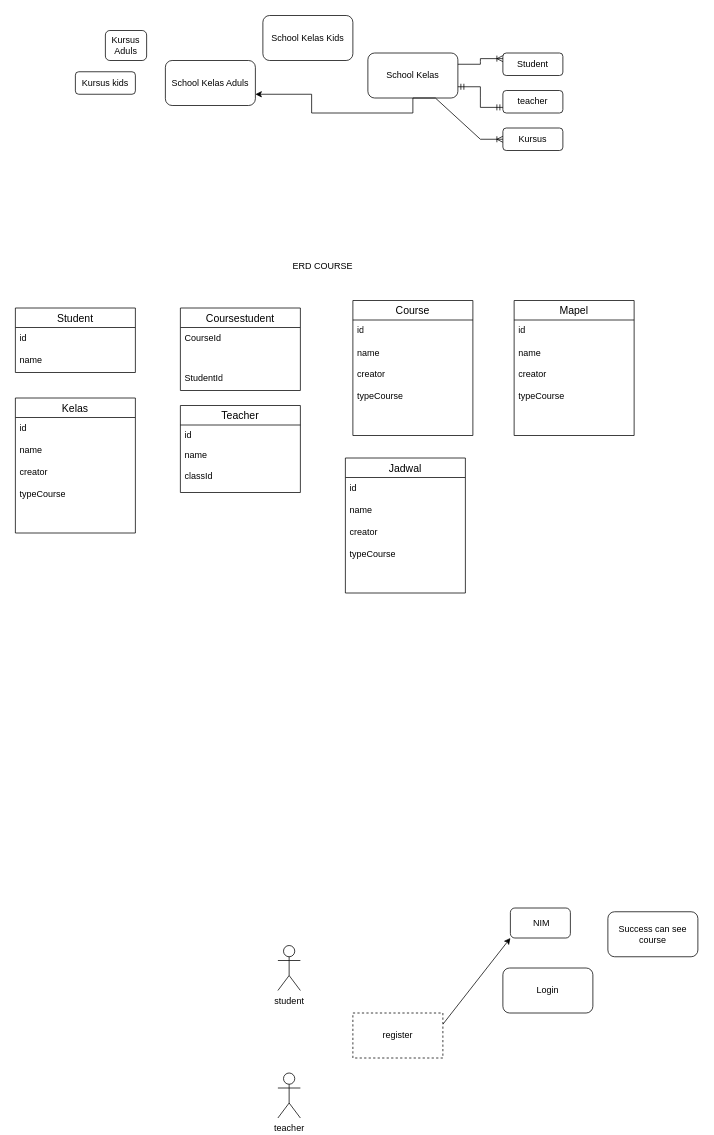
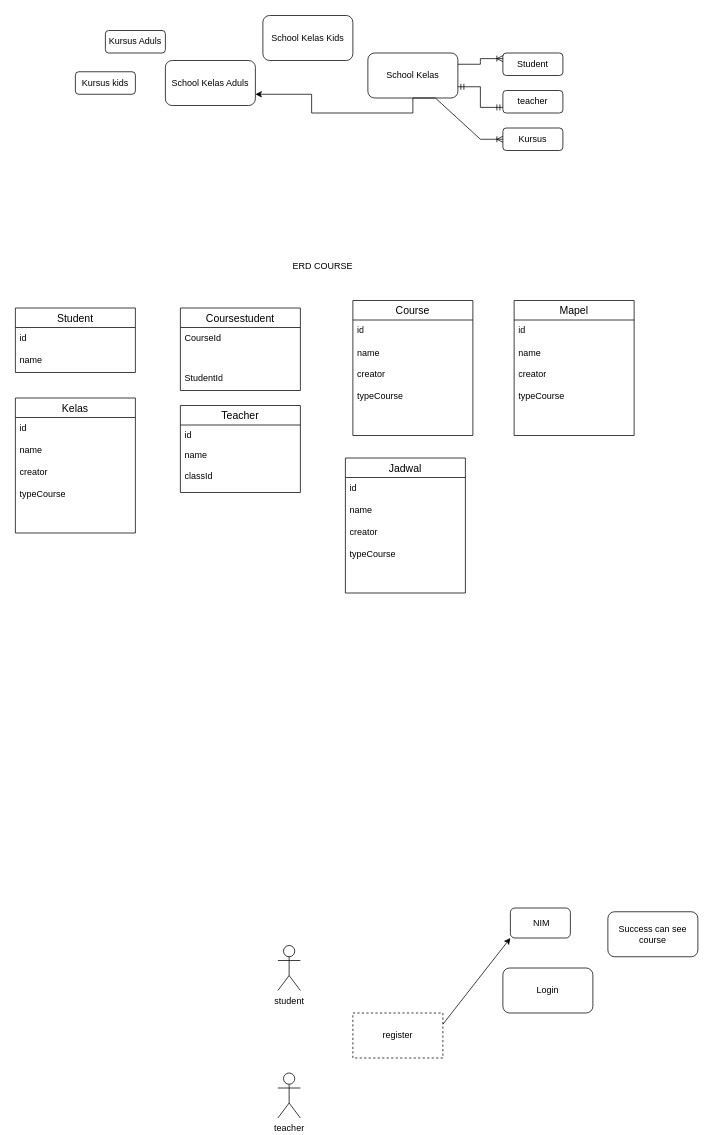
(126, 45) -> (135, 42)
